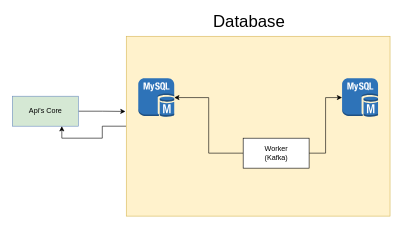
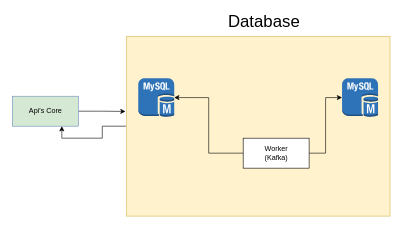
(249, 21) -> (264, 21)
